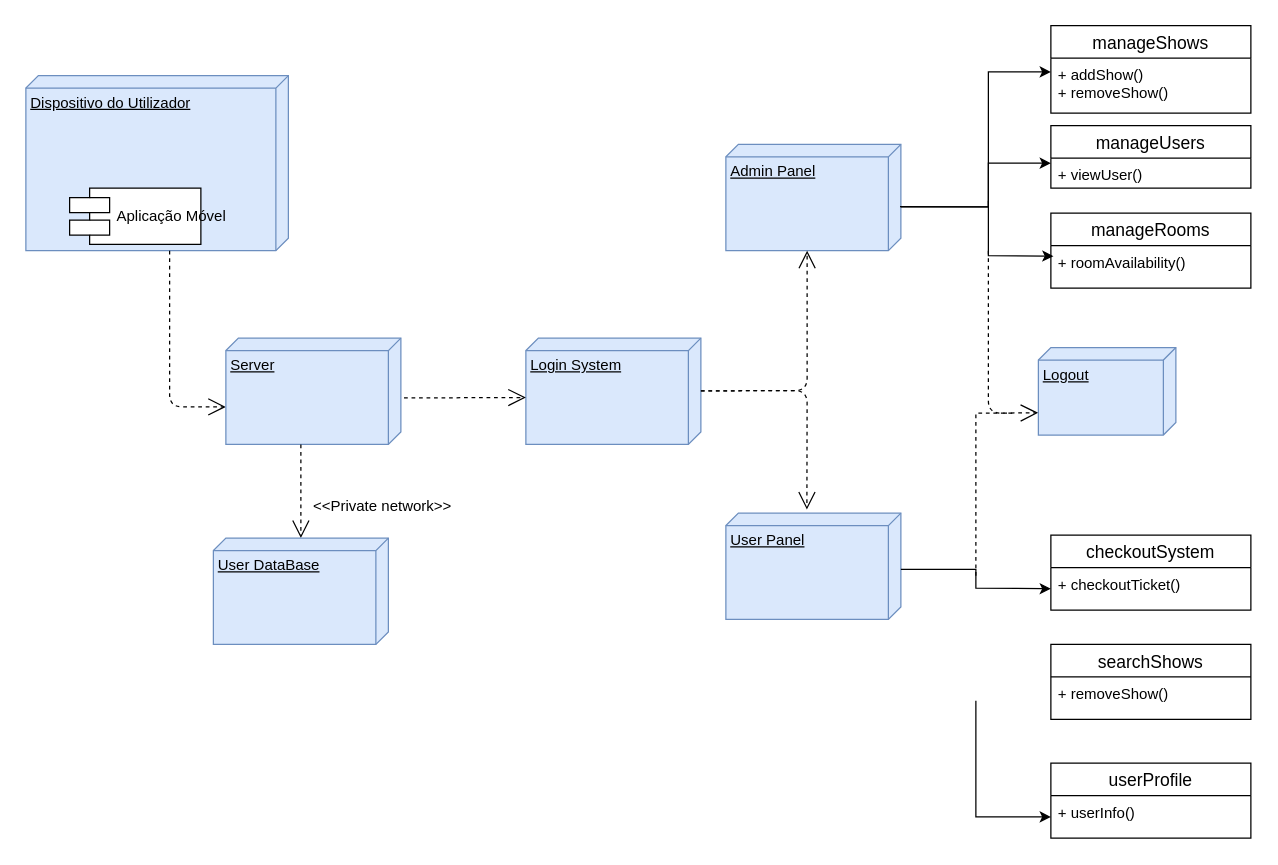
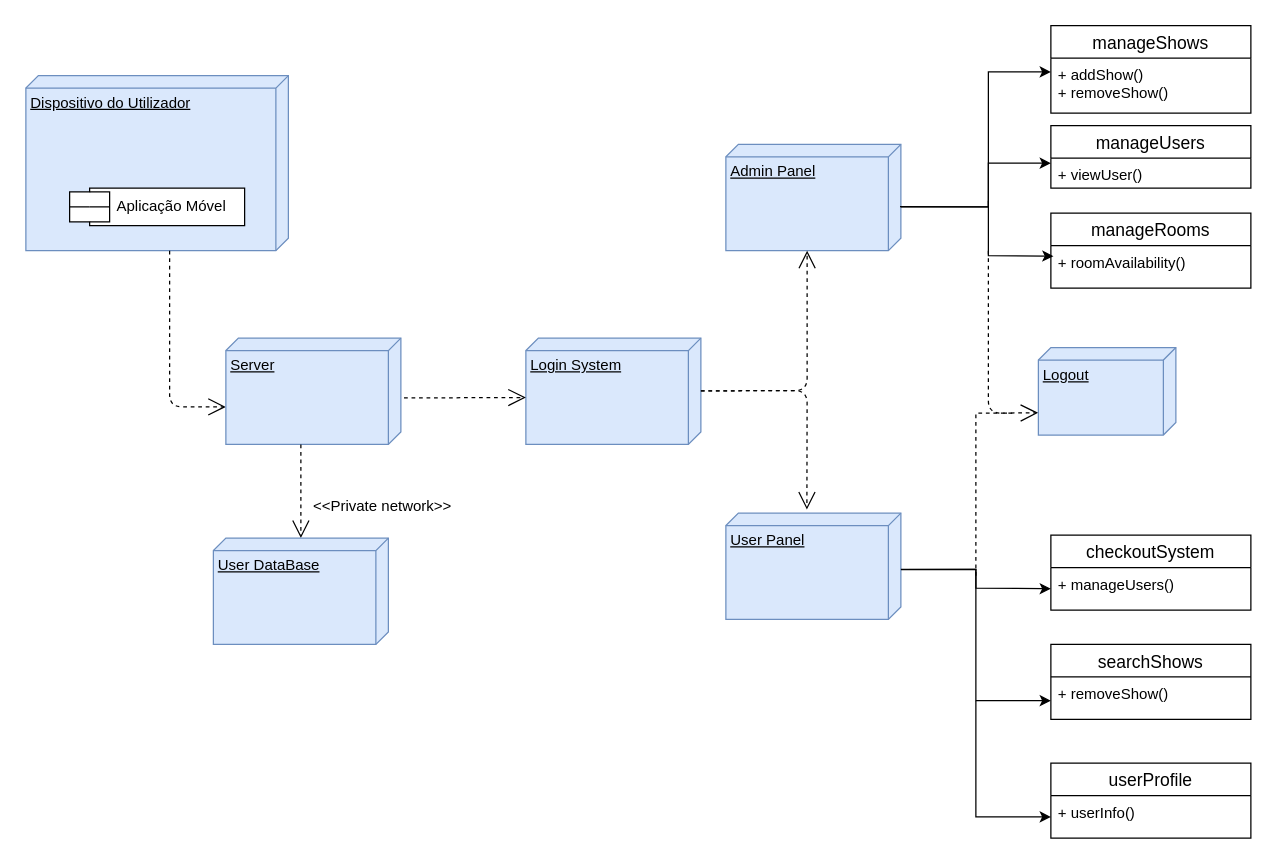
(135, 216) -> (157, 207)
(1130, 586) -> (1119, 586)
none -> (976, 680)
